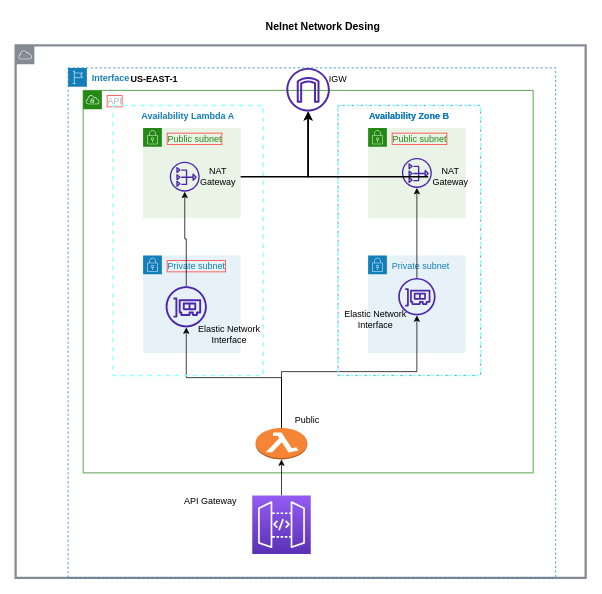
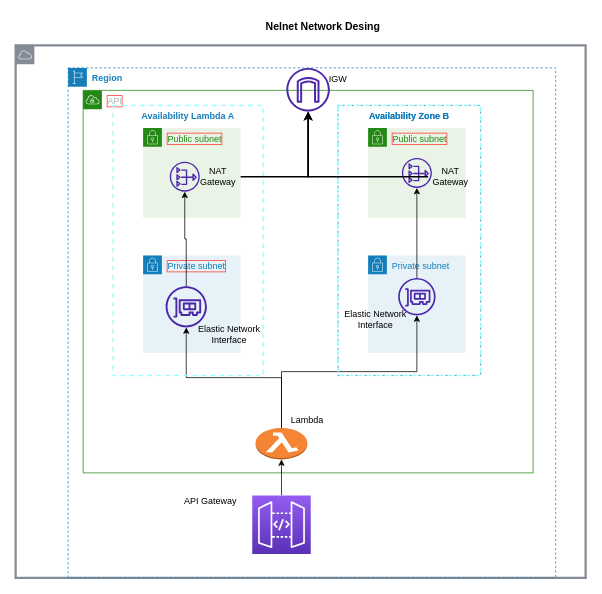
(115, 79) -> (106, 79)
(154, 79) -> none
(307, 420) -> (307, 420)
